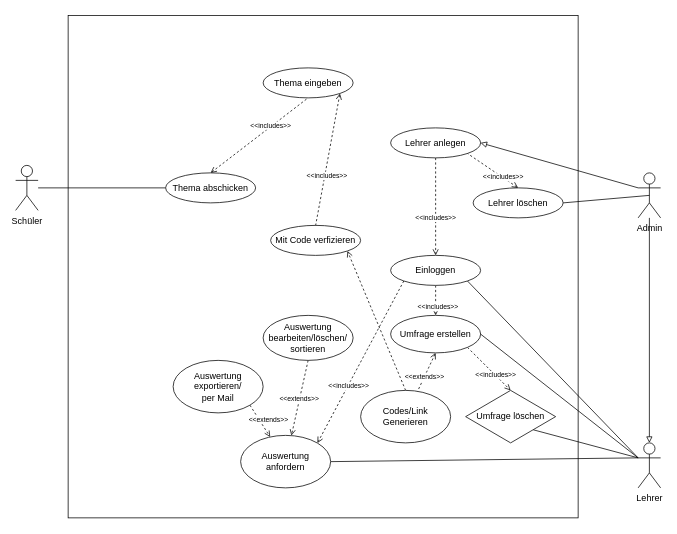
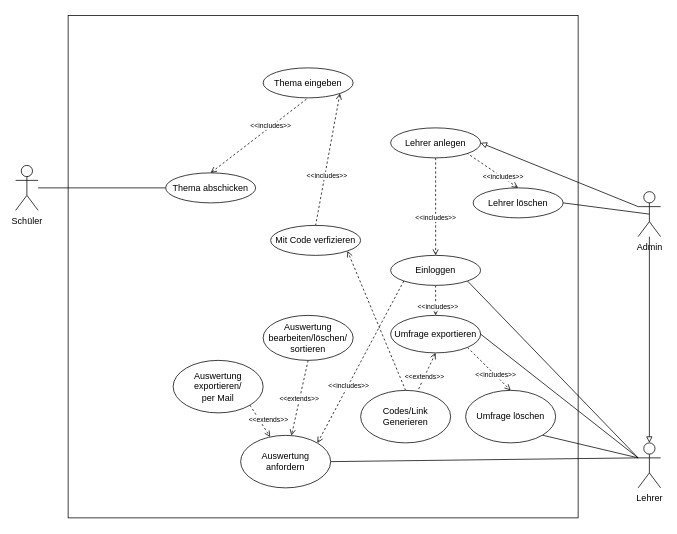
(649, 195) -> (649, 214)
(435, 334) -> (435, 334)
(510, 417) -> (510, 417)
